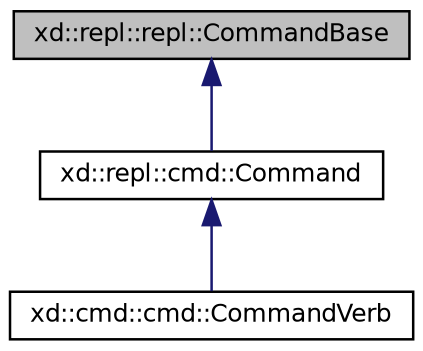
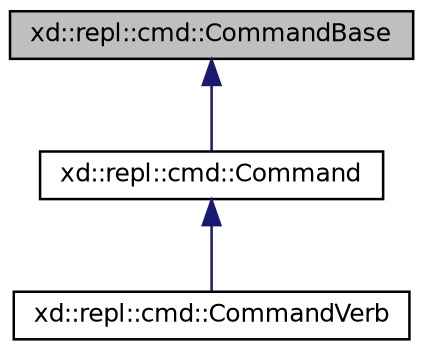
(212, 35) -> (212, 35)
(212, 316) -> (212, 316)
